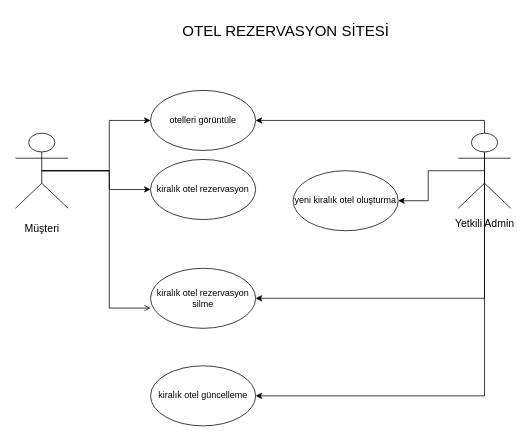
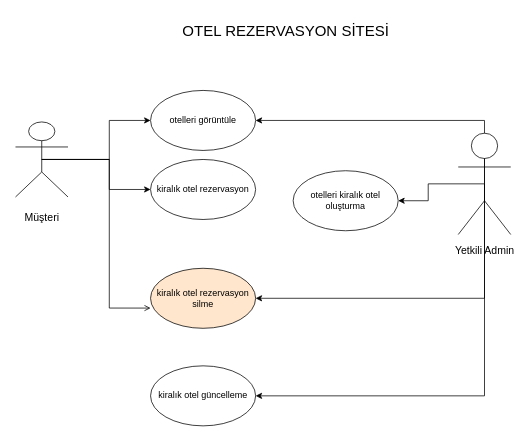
(42, 171) -> (42, 159)
(484, 171) -> (484, 184)
(345, 201) -> (345, 201)
(203, 298) -> (203, 298)
